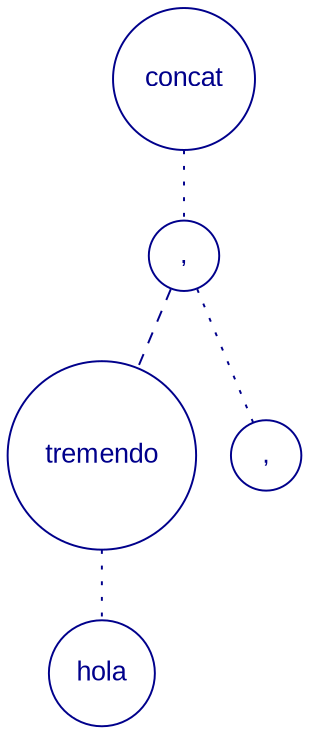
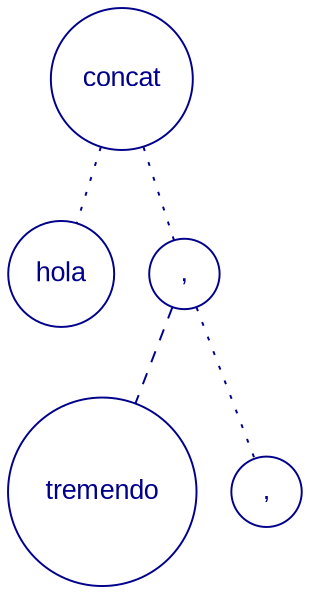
(102, 585) -> (89, 185)
